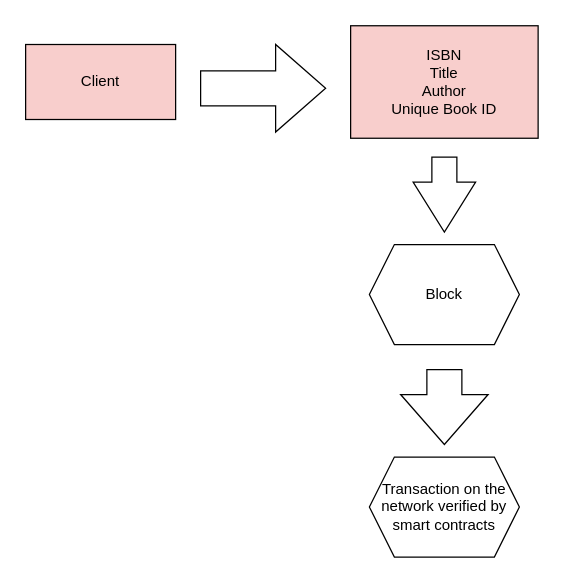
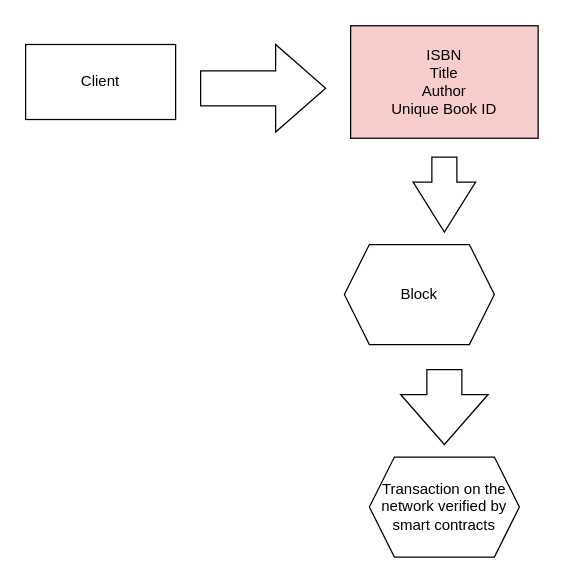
(101, 82) -> (101, 82)
(444, 294) -> (419, 294)
